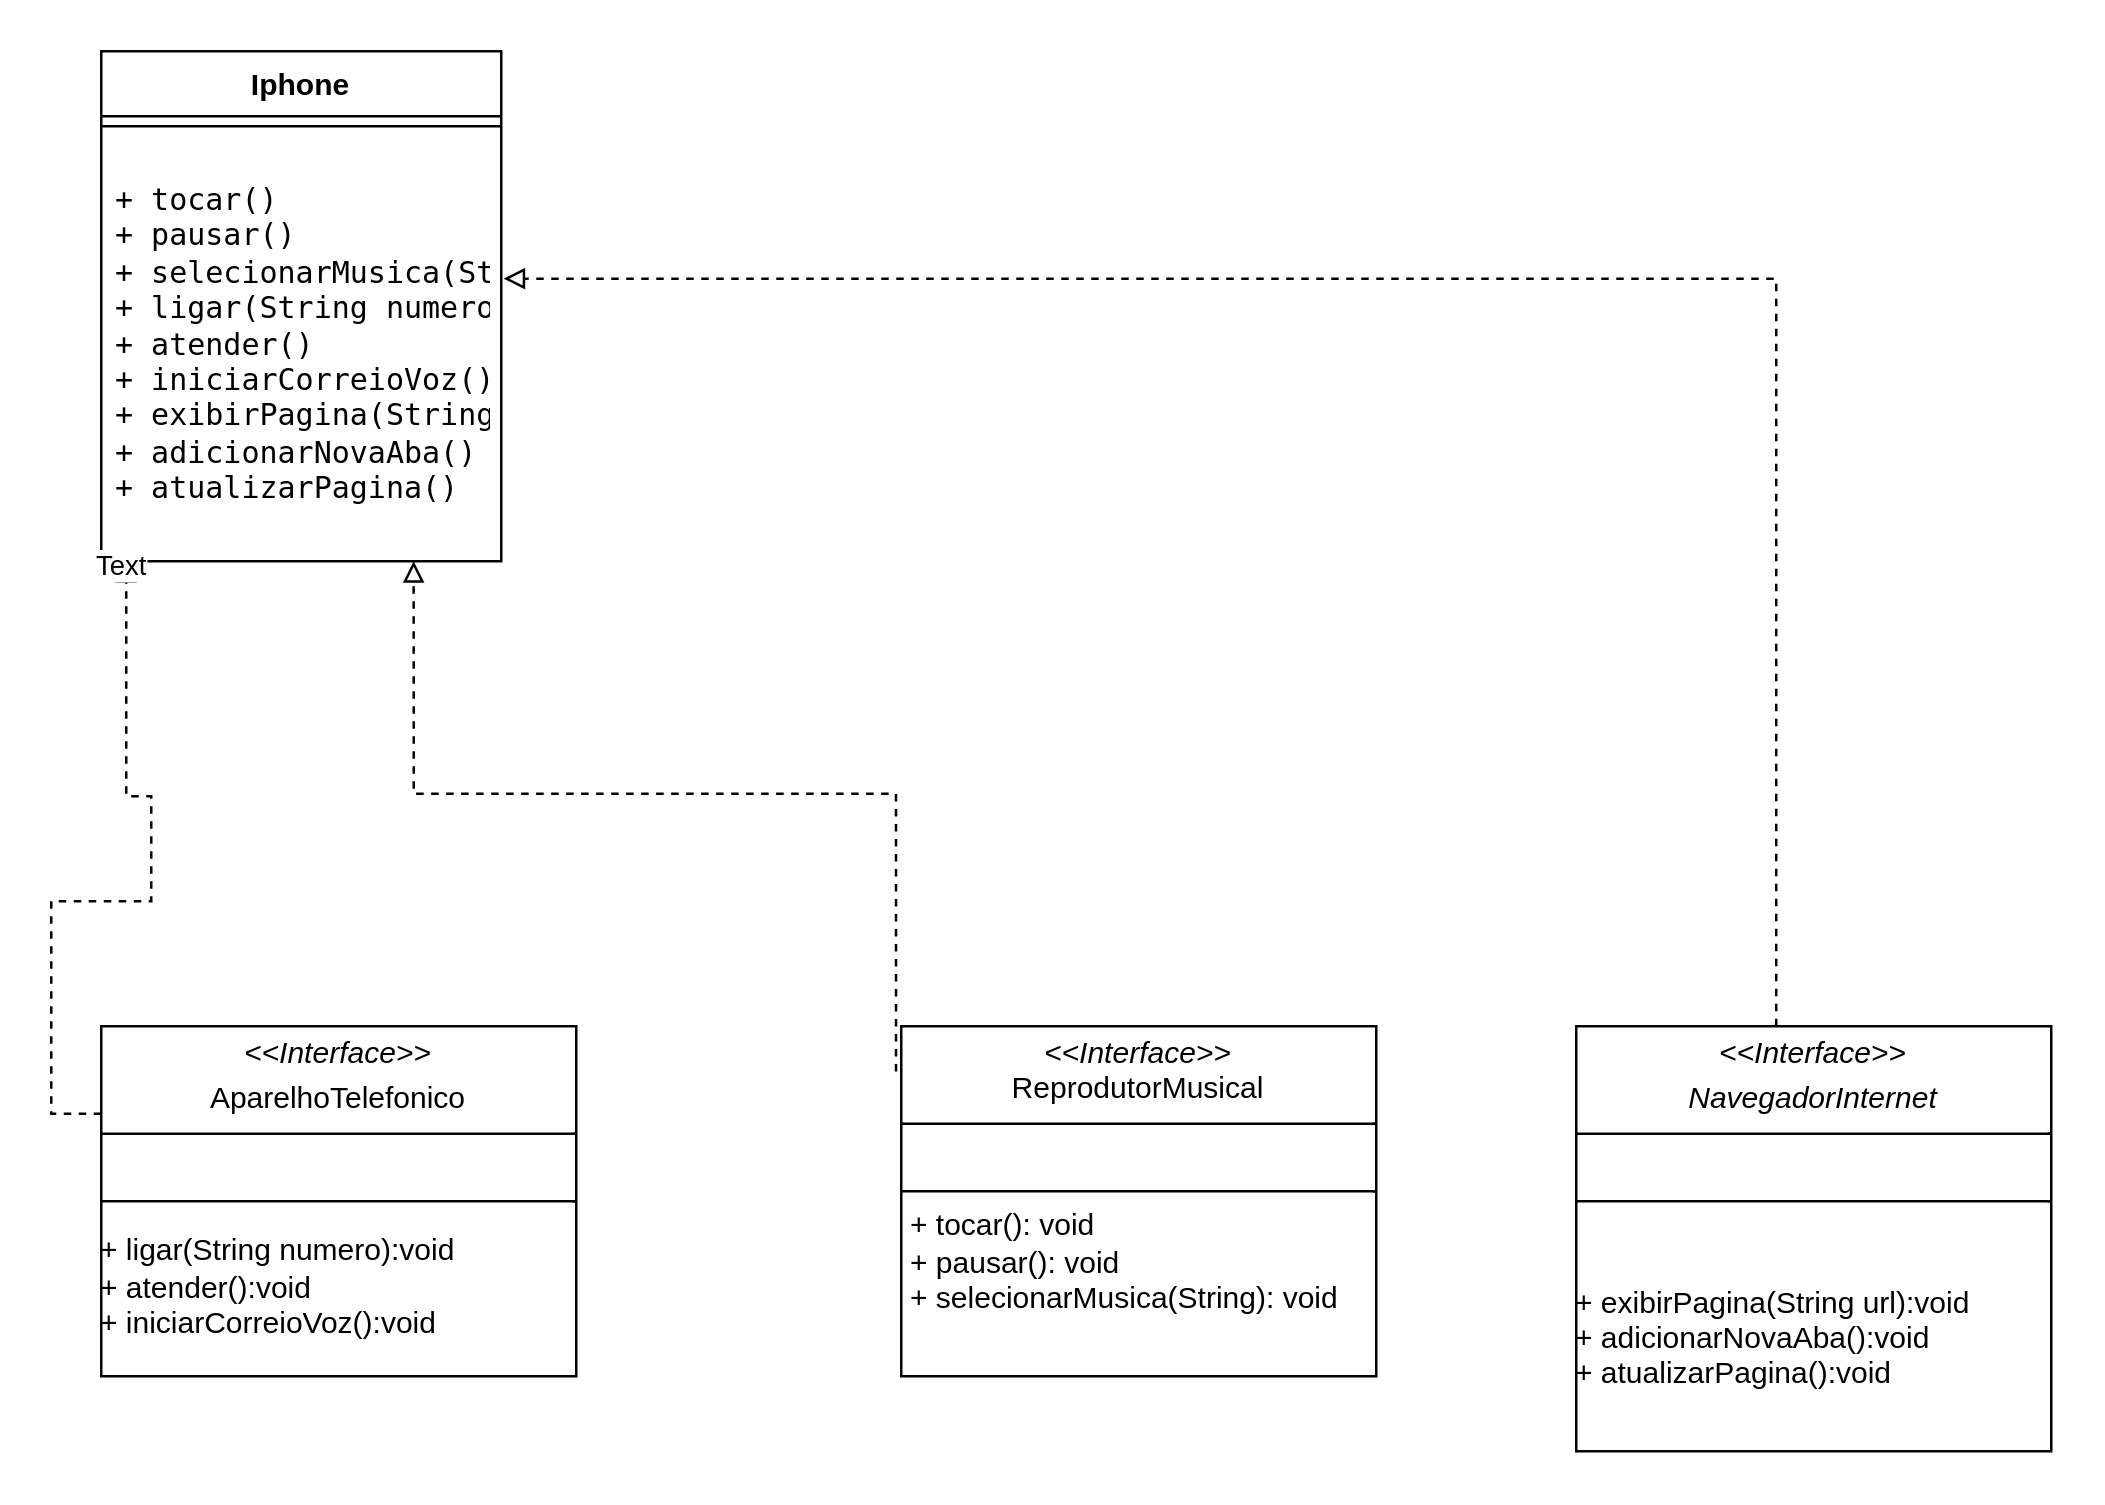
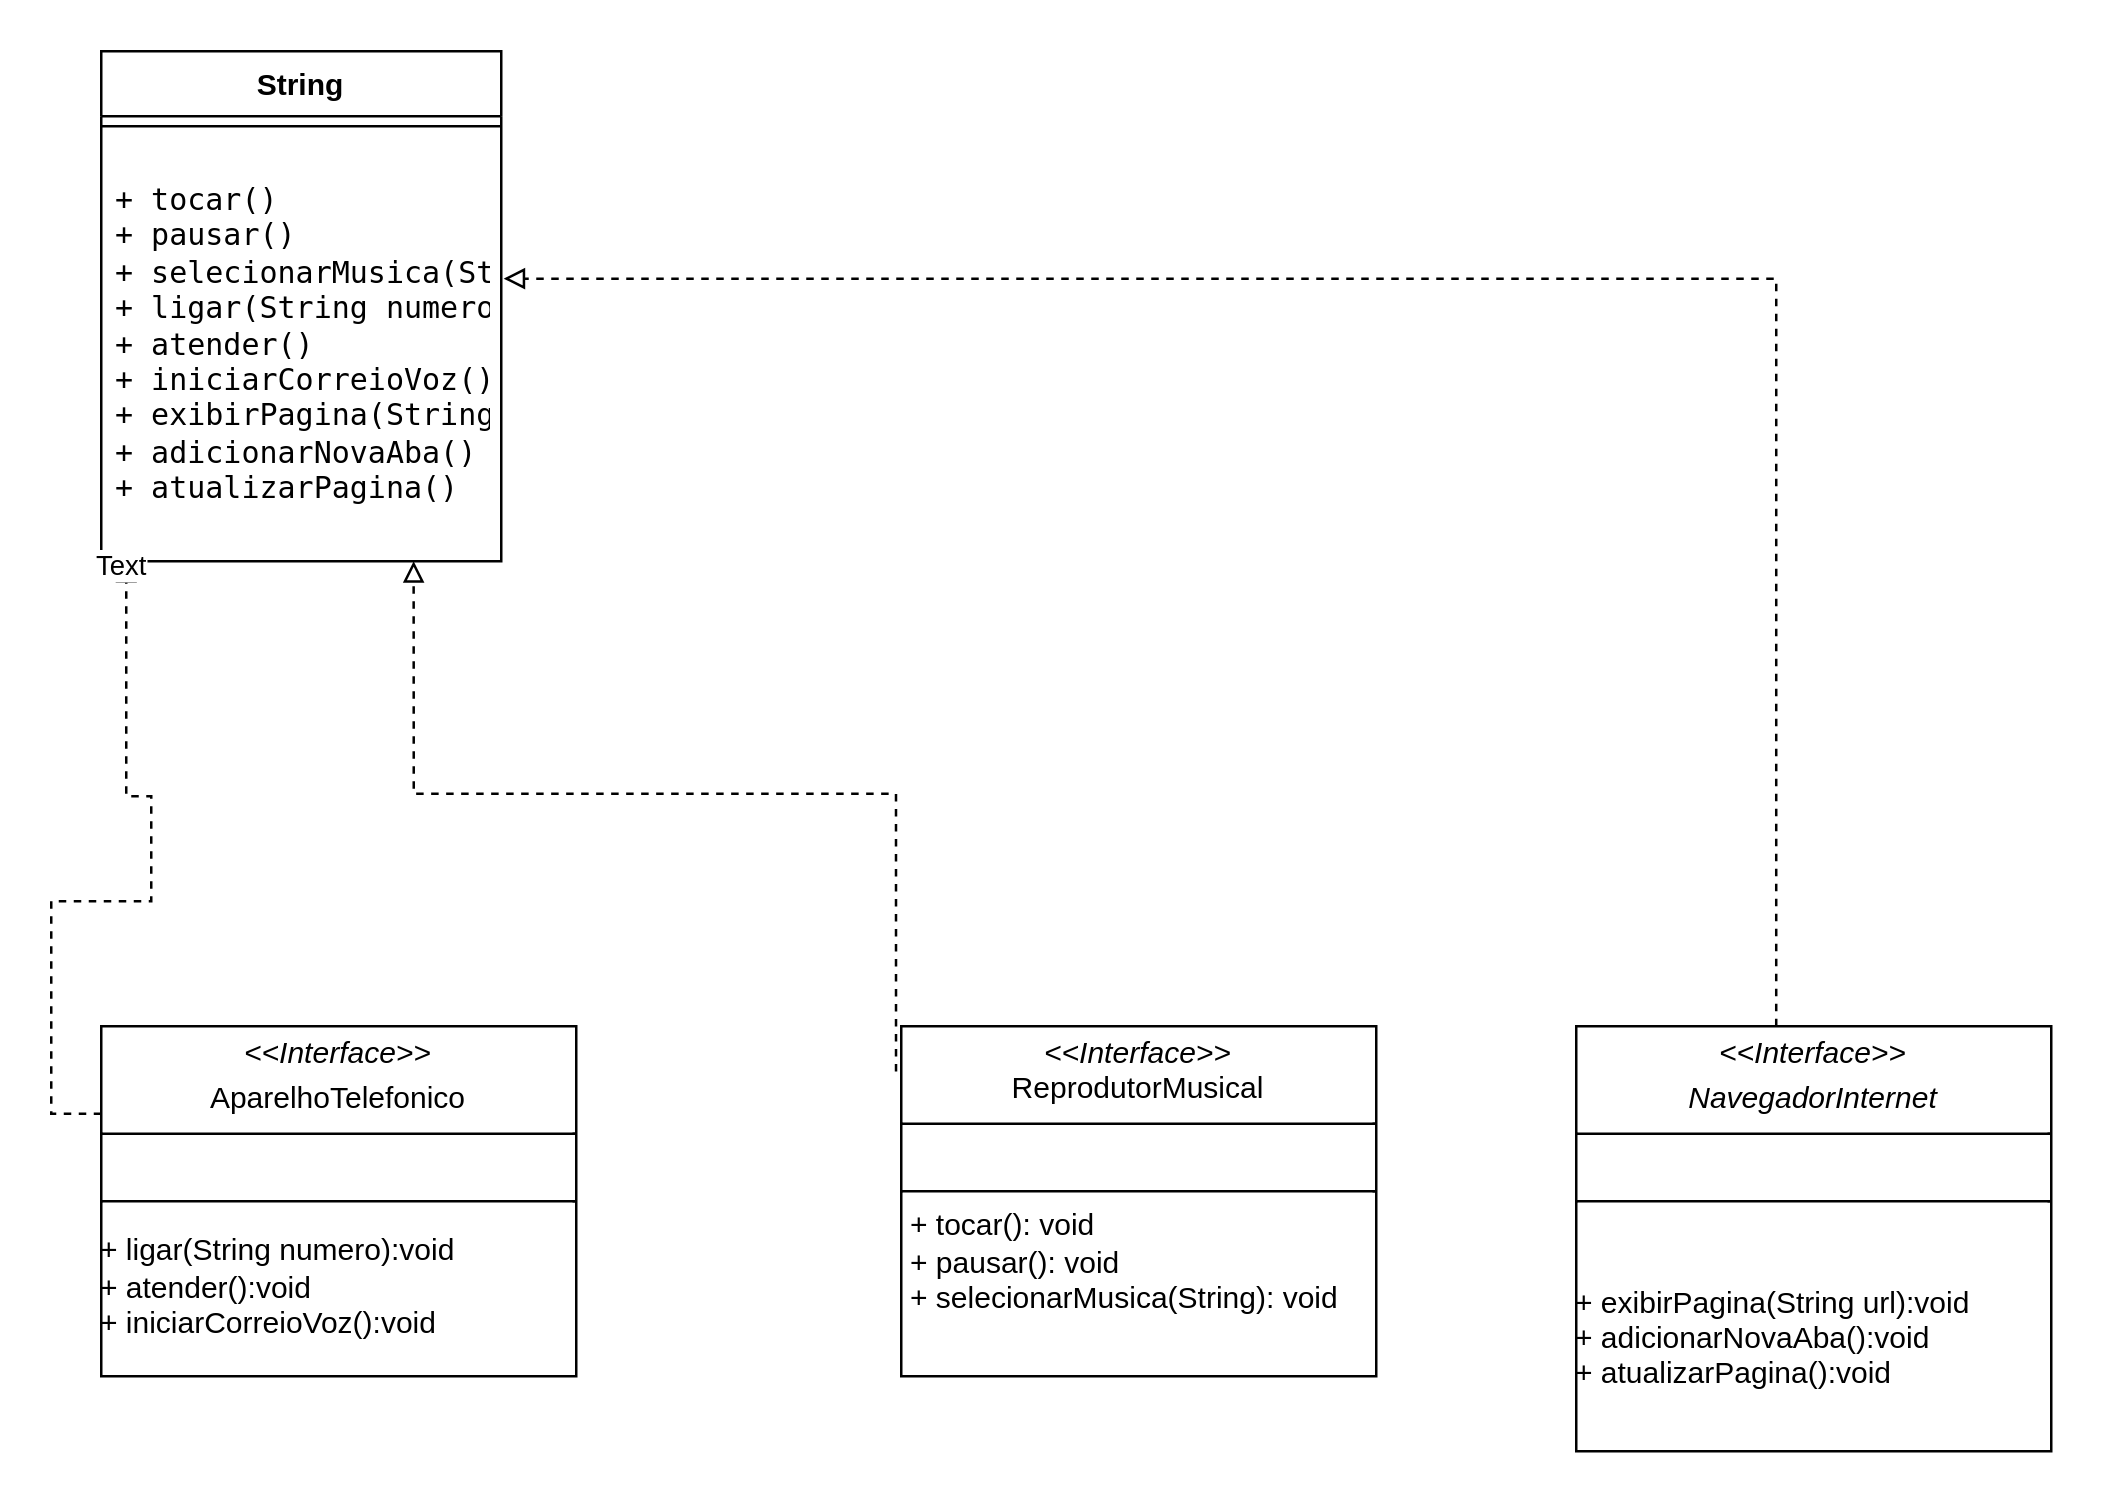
(301, 87) -> (301, 87)
